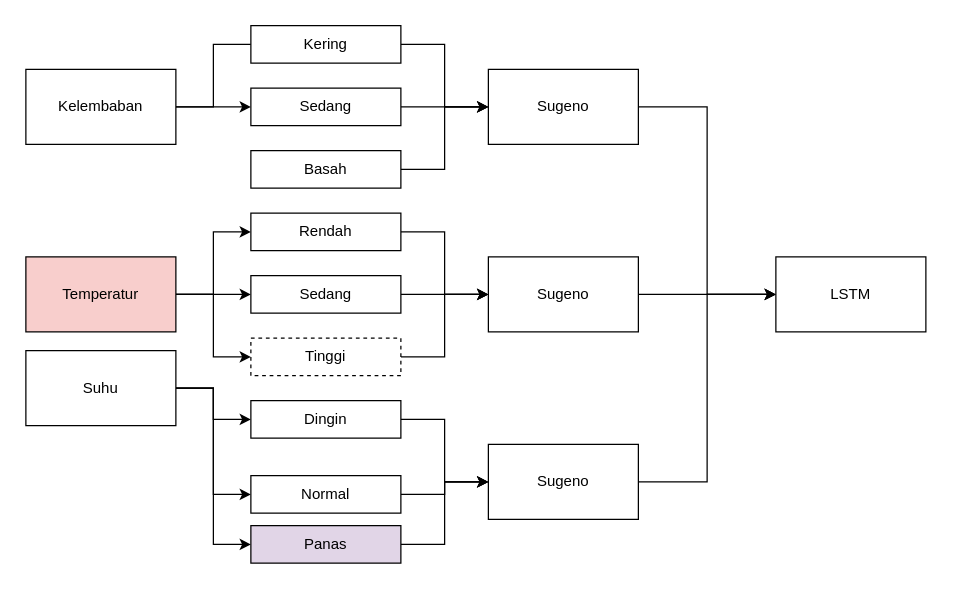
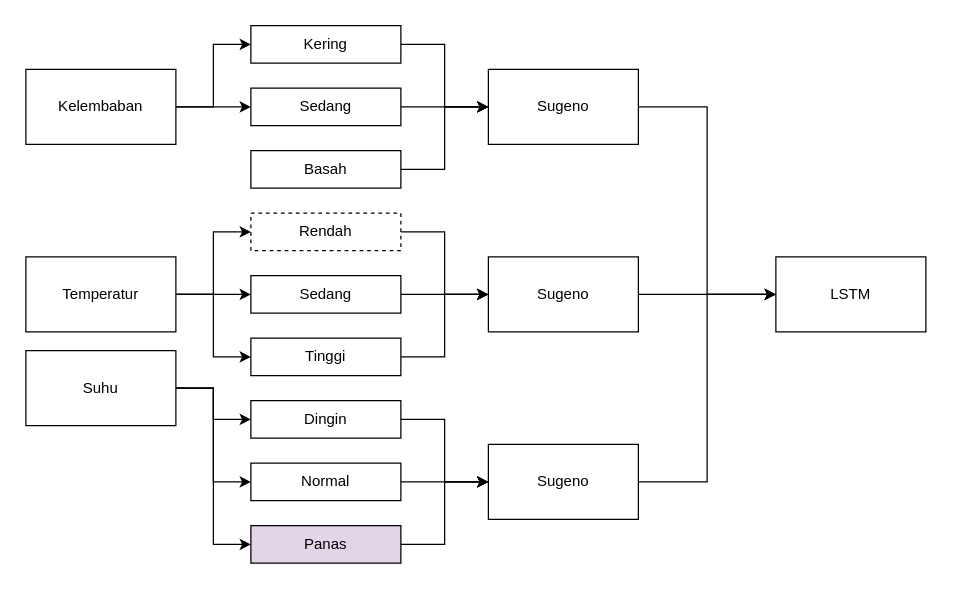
(245, 44) -> (241, 44)
(326, 232) -> (326, 232)
(101, 294) -> (101, 294)
(326, 357) -> (326, 357)
(326, 494) -> (326, 482)
